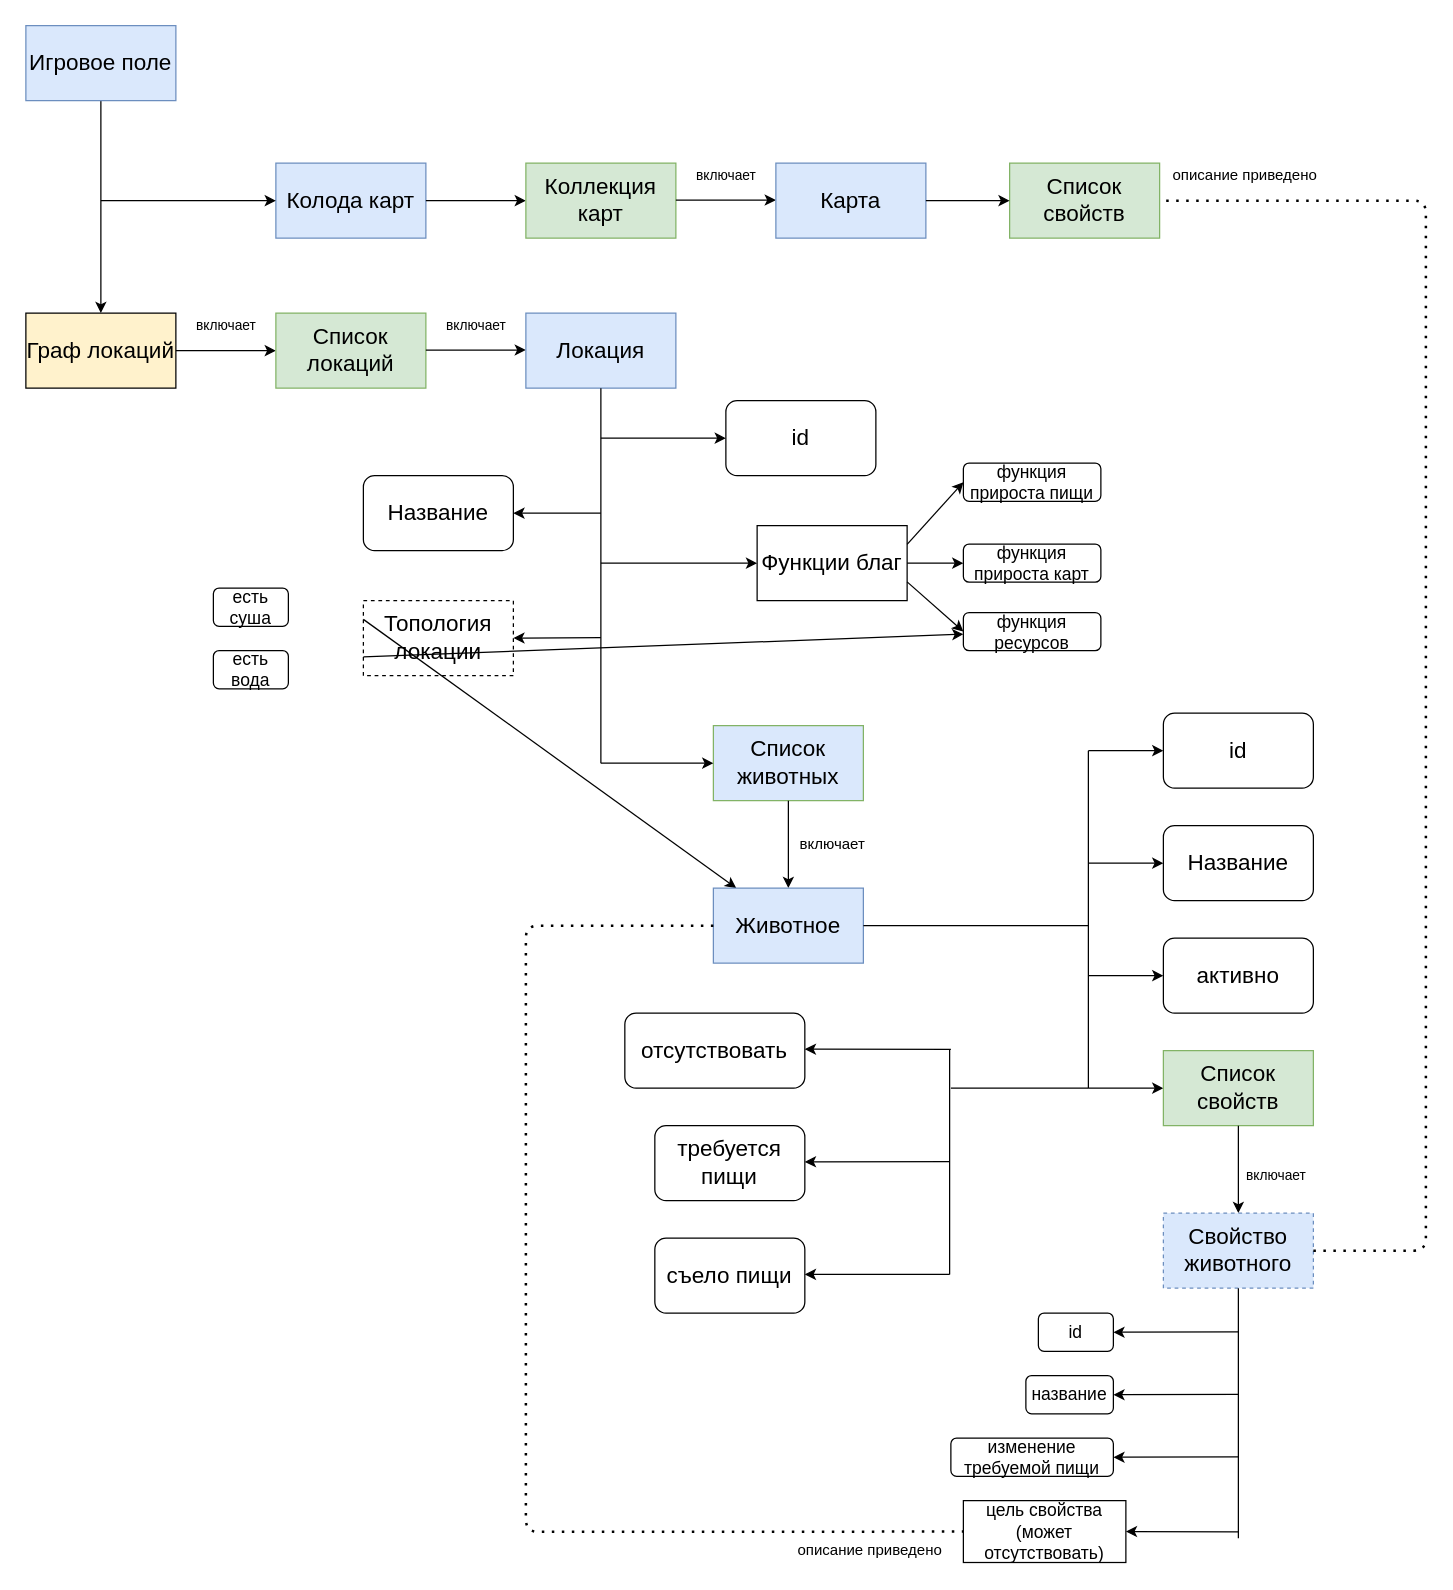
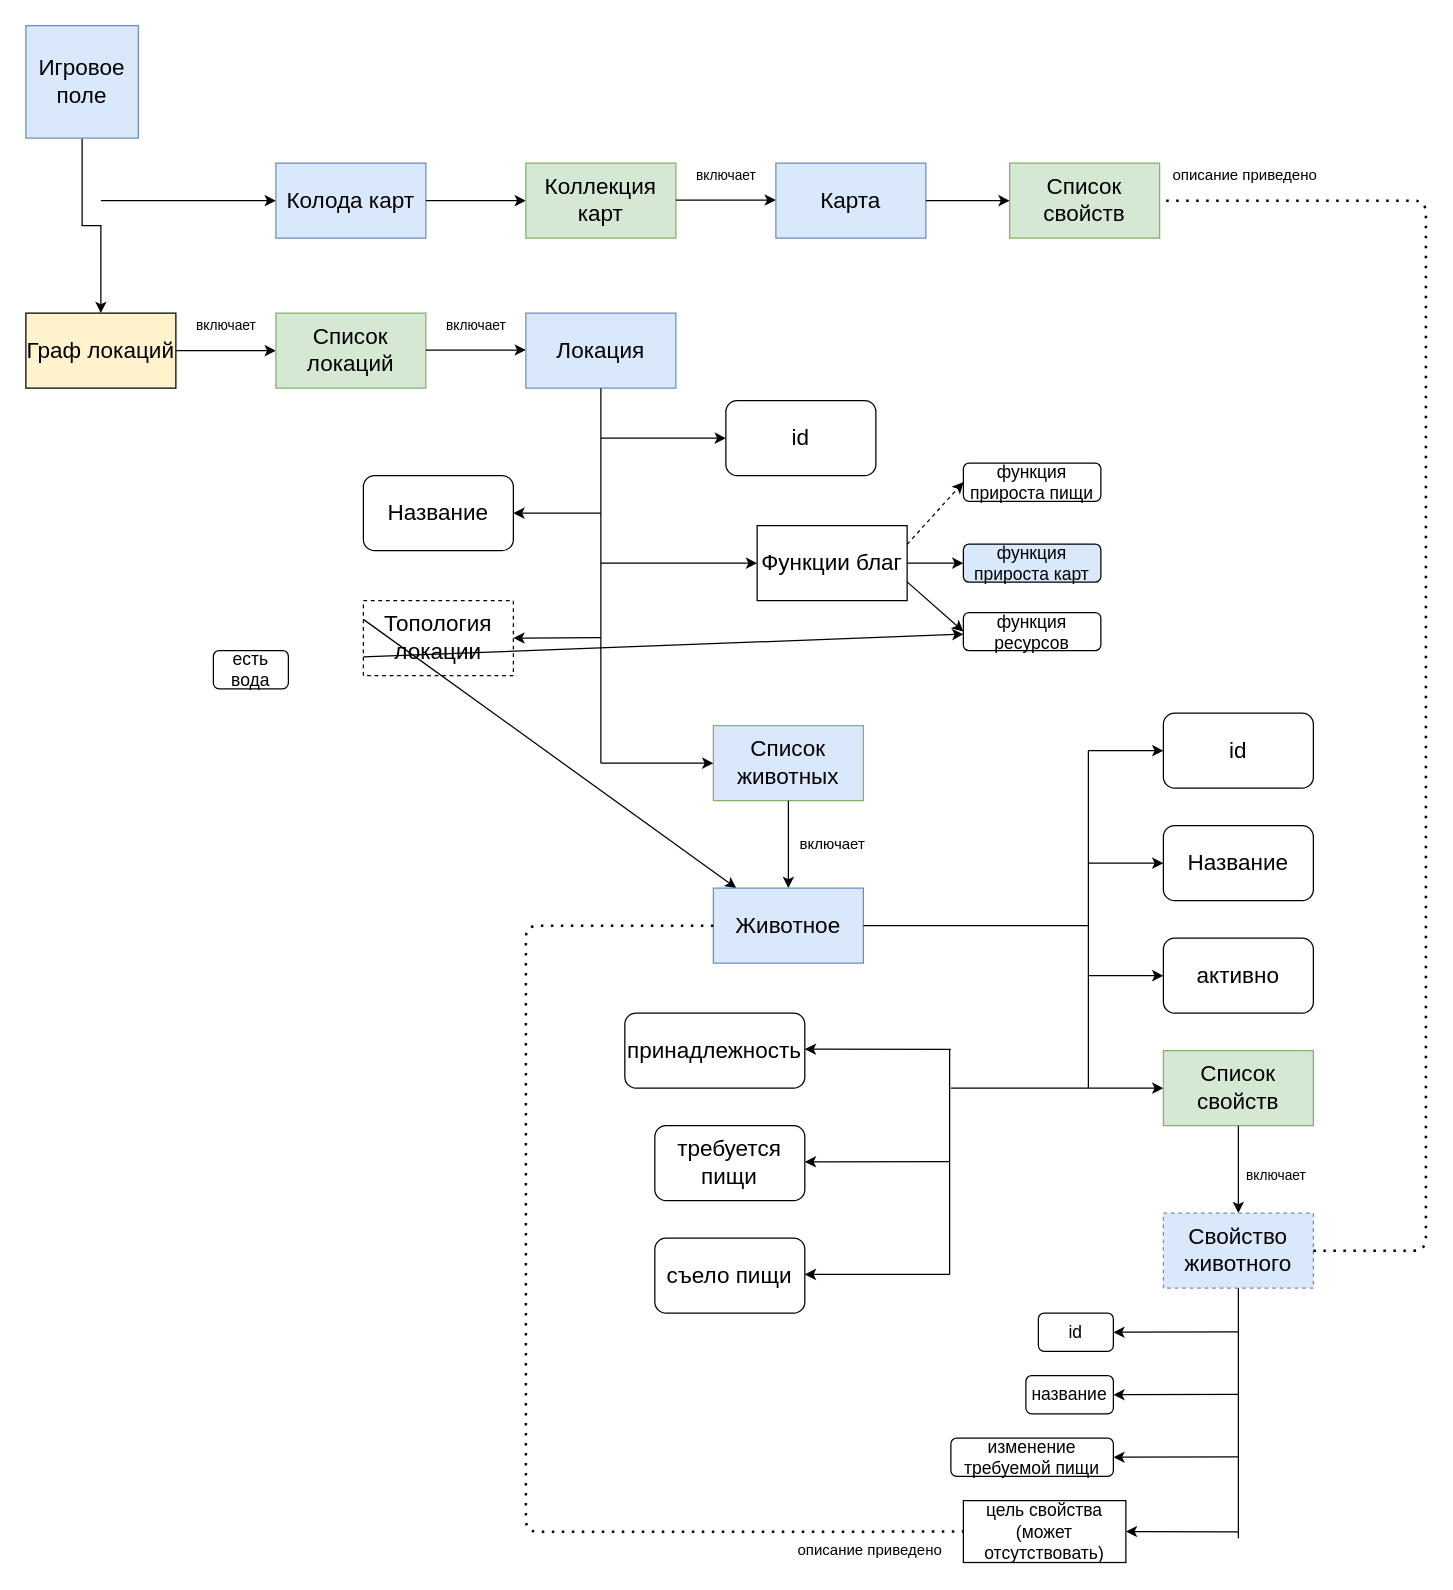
(101, 63) -> (82, 82)
(933, 516) -> (933, 516)
(1032, 563) -> (1032, 563)
(251, 607) -> none
(714, 1051) -> (714, 1051)
